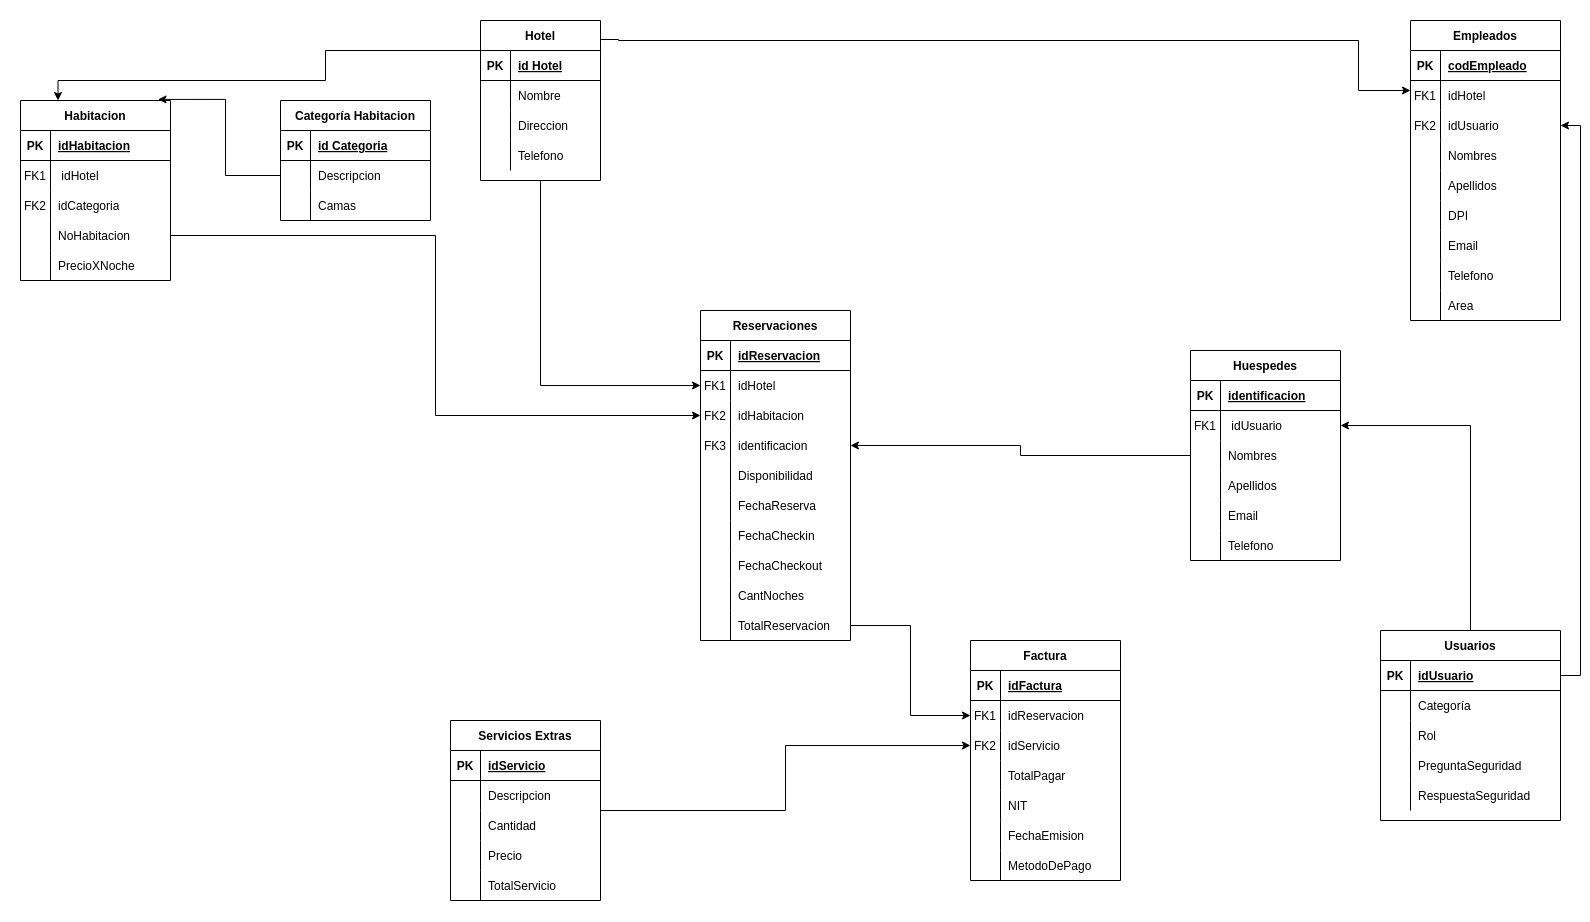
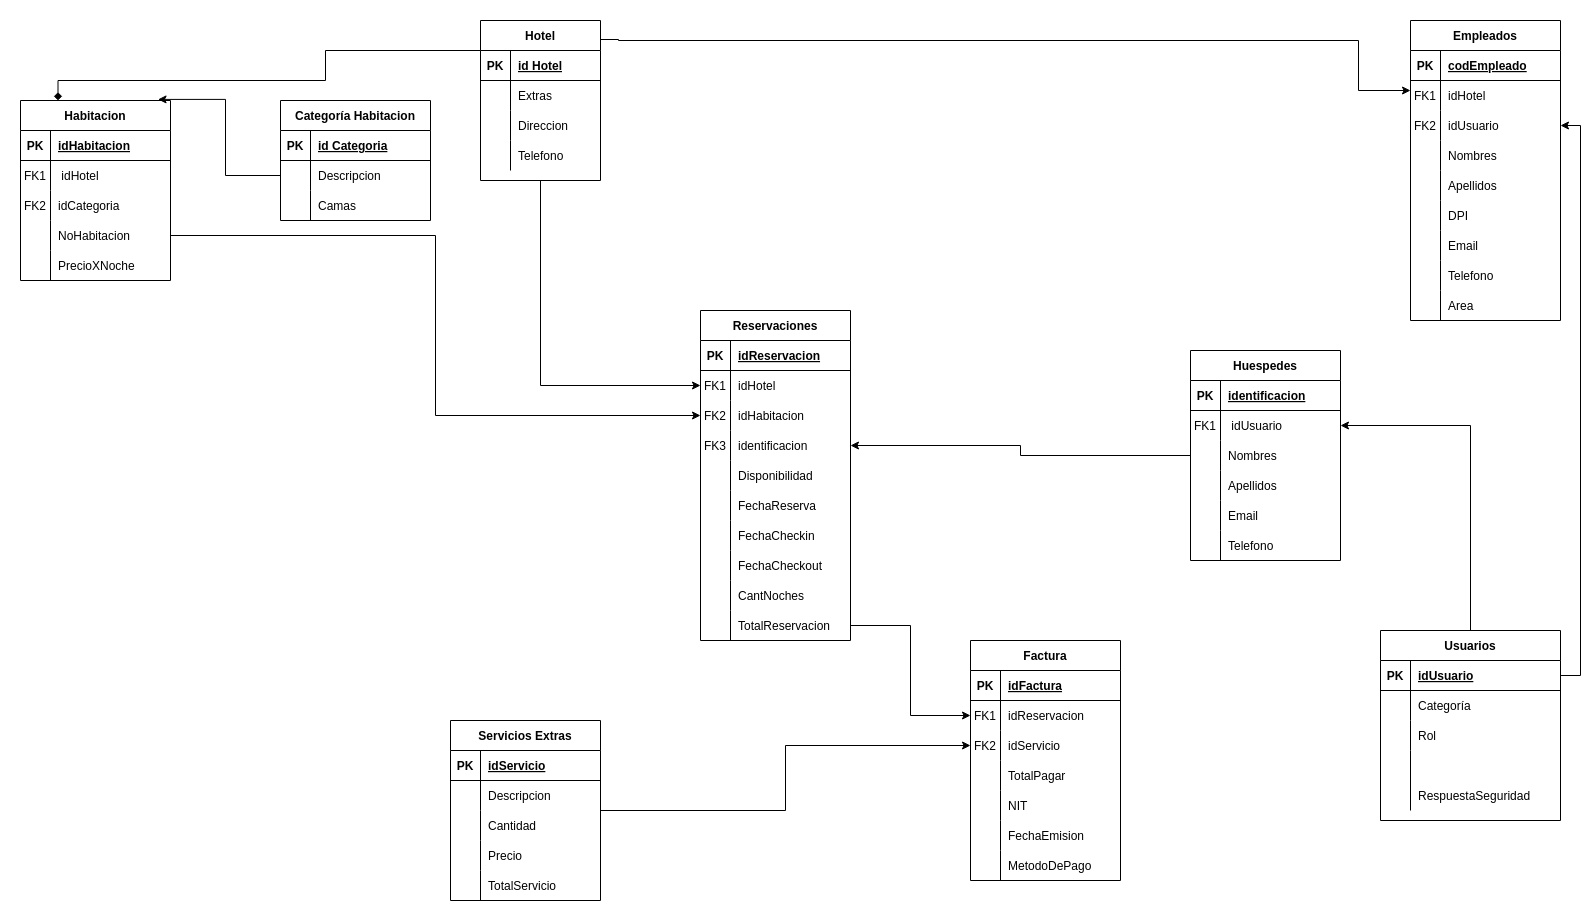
(58, 92) -> (58, 91)
(538, 96) -> (538, 96)
(1486, 766) -> none
